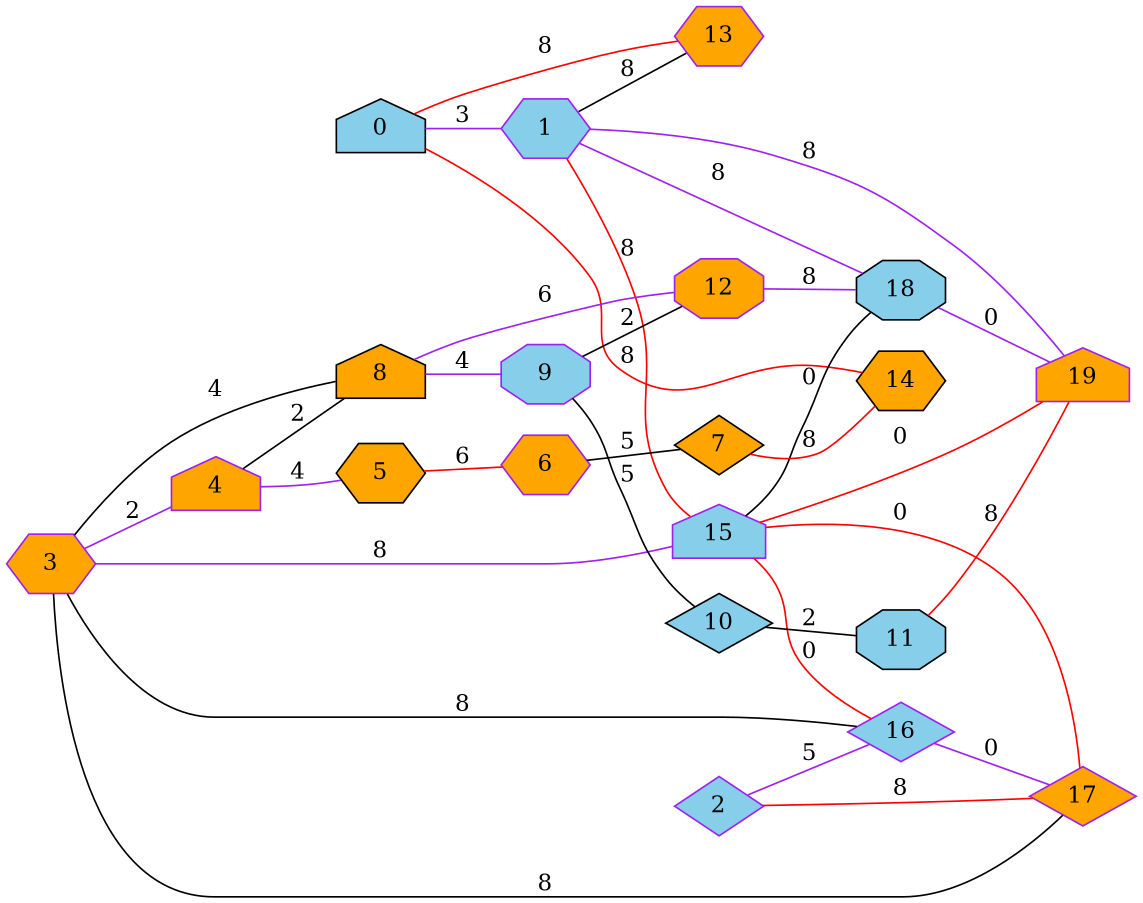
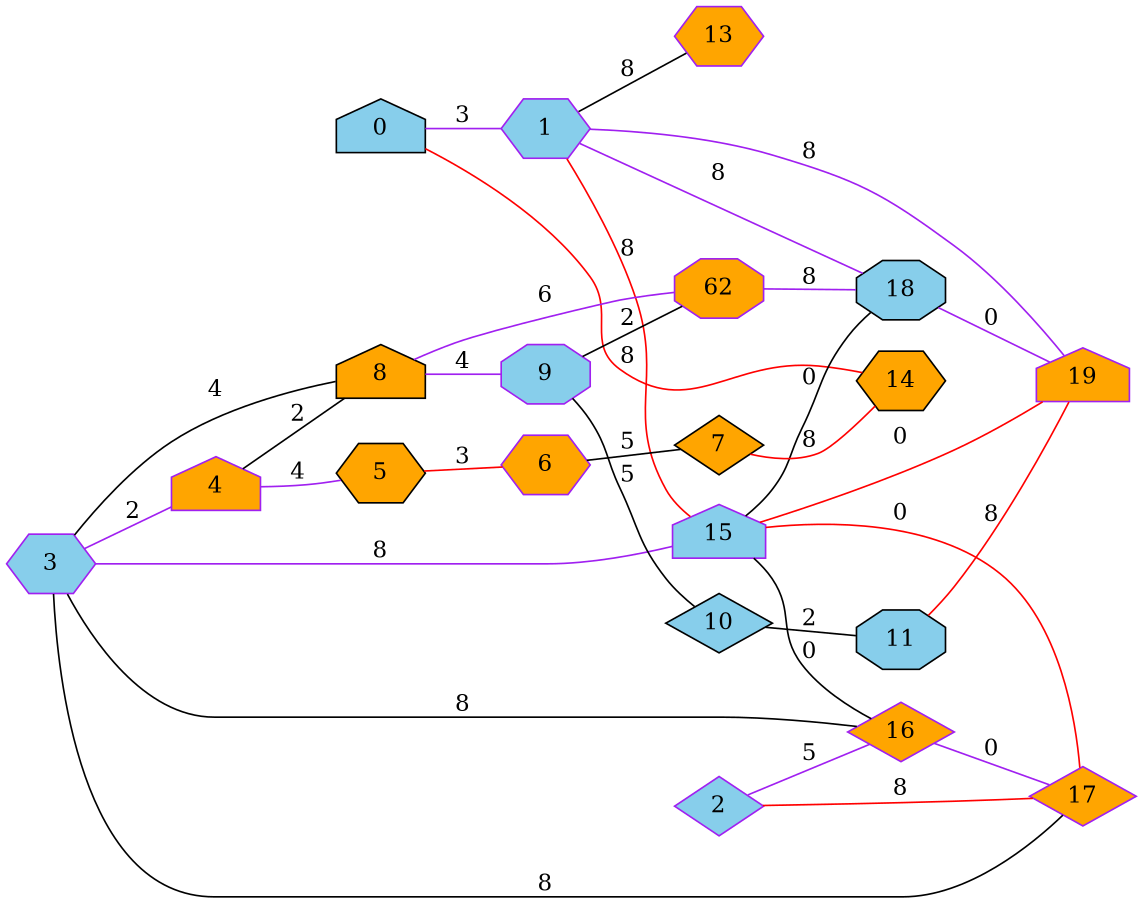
(544, 70) -> none
(719, 289) -> (719, 289)
(463, 457) -> (463, 457)
(51, 564) -> (51, 564)
(794, 651) -> (794, 651)
(901, 732) -> (901, 732)
